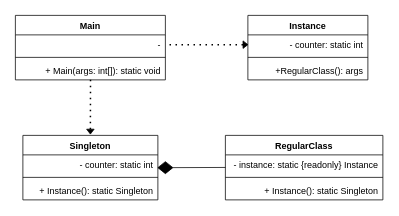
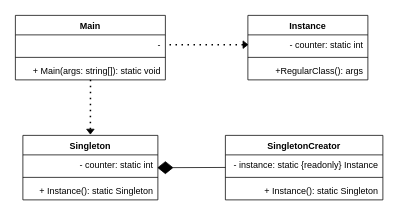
(92, 71) -> (90, 76)
(304, 146) -> (304, 146)
